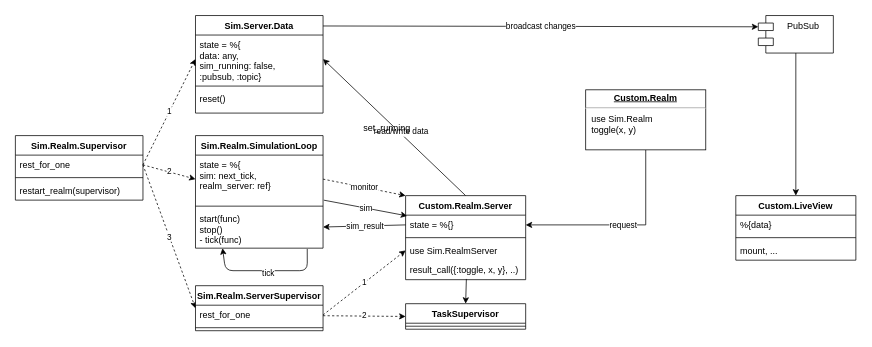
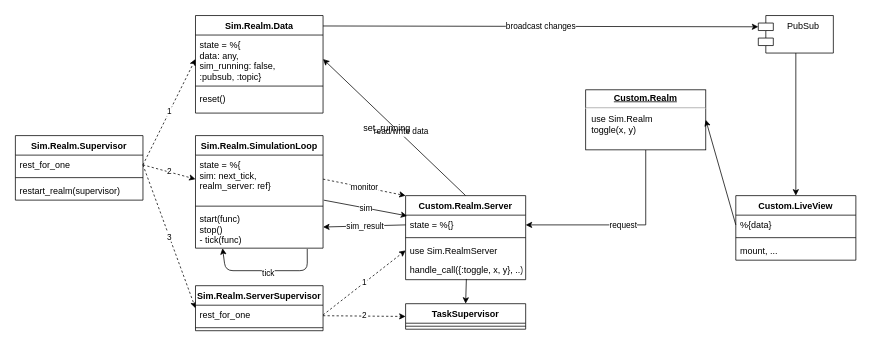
(259, 26) -> (259, 26)
none -> (720, 172)
(475, 270) -> (475, 270)
